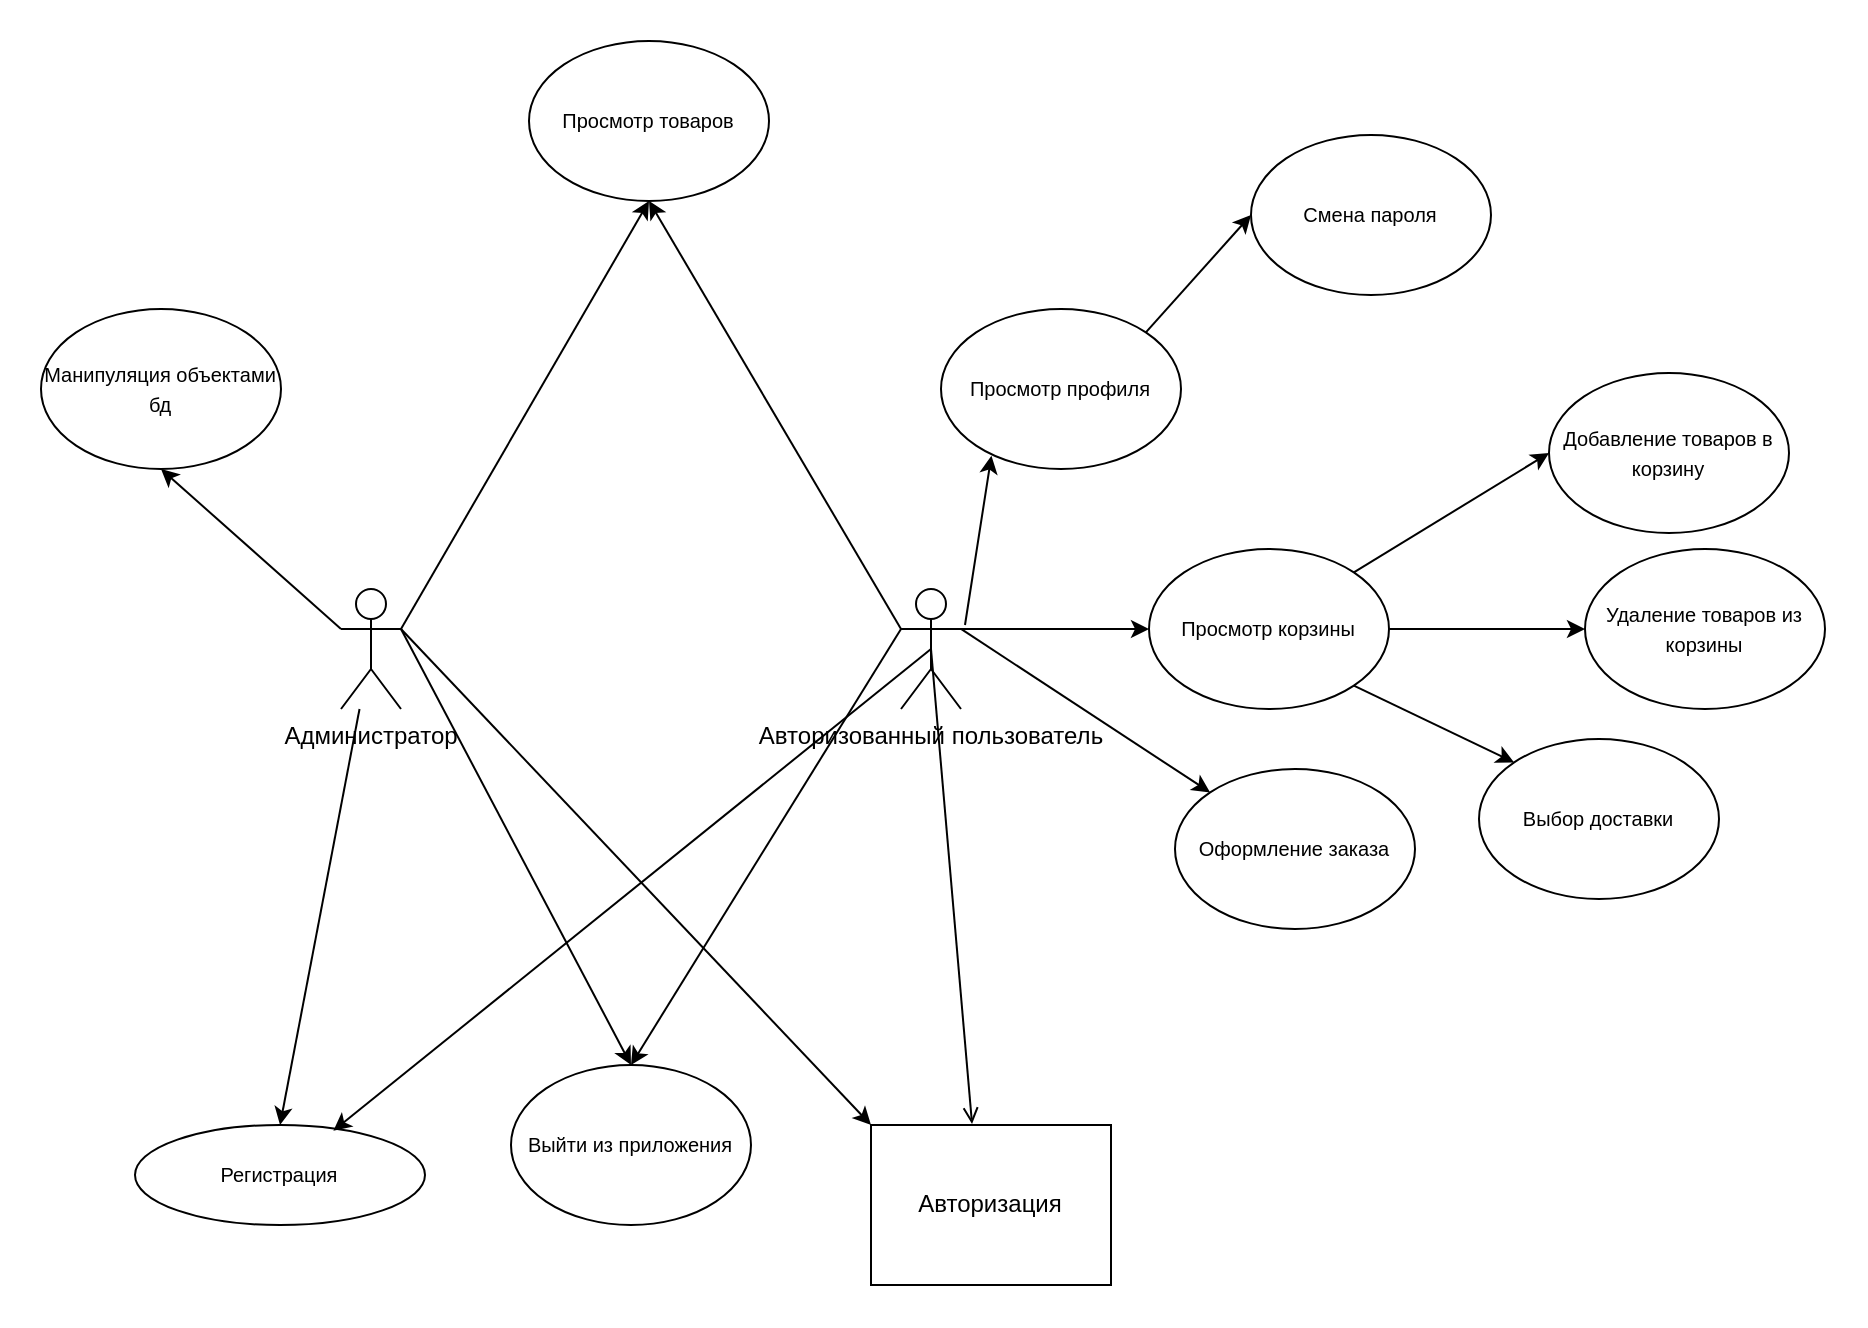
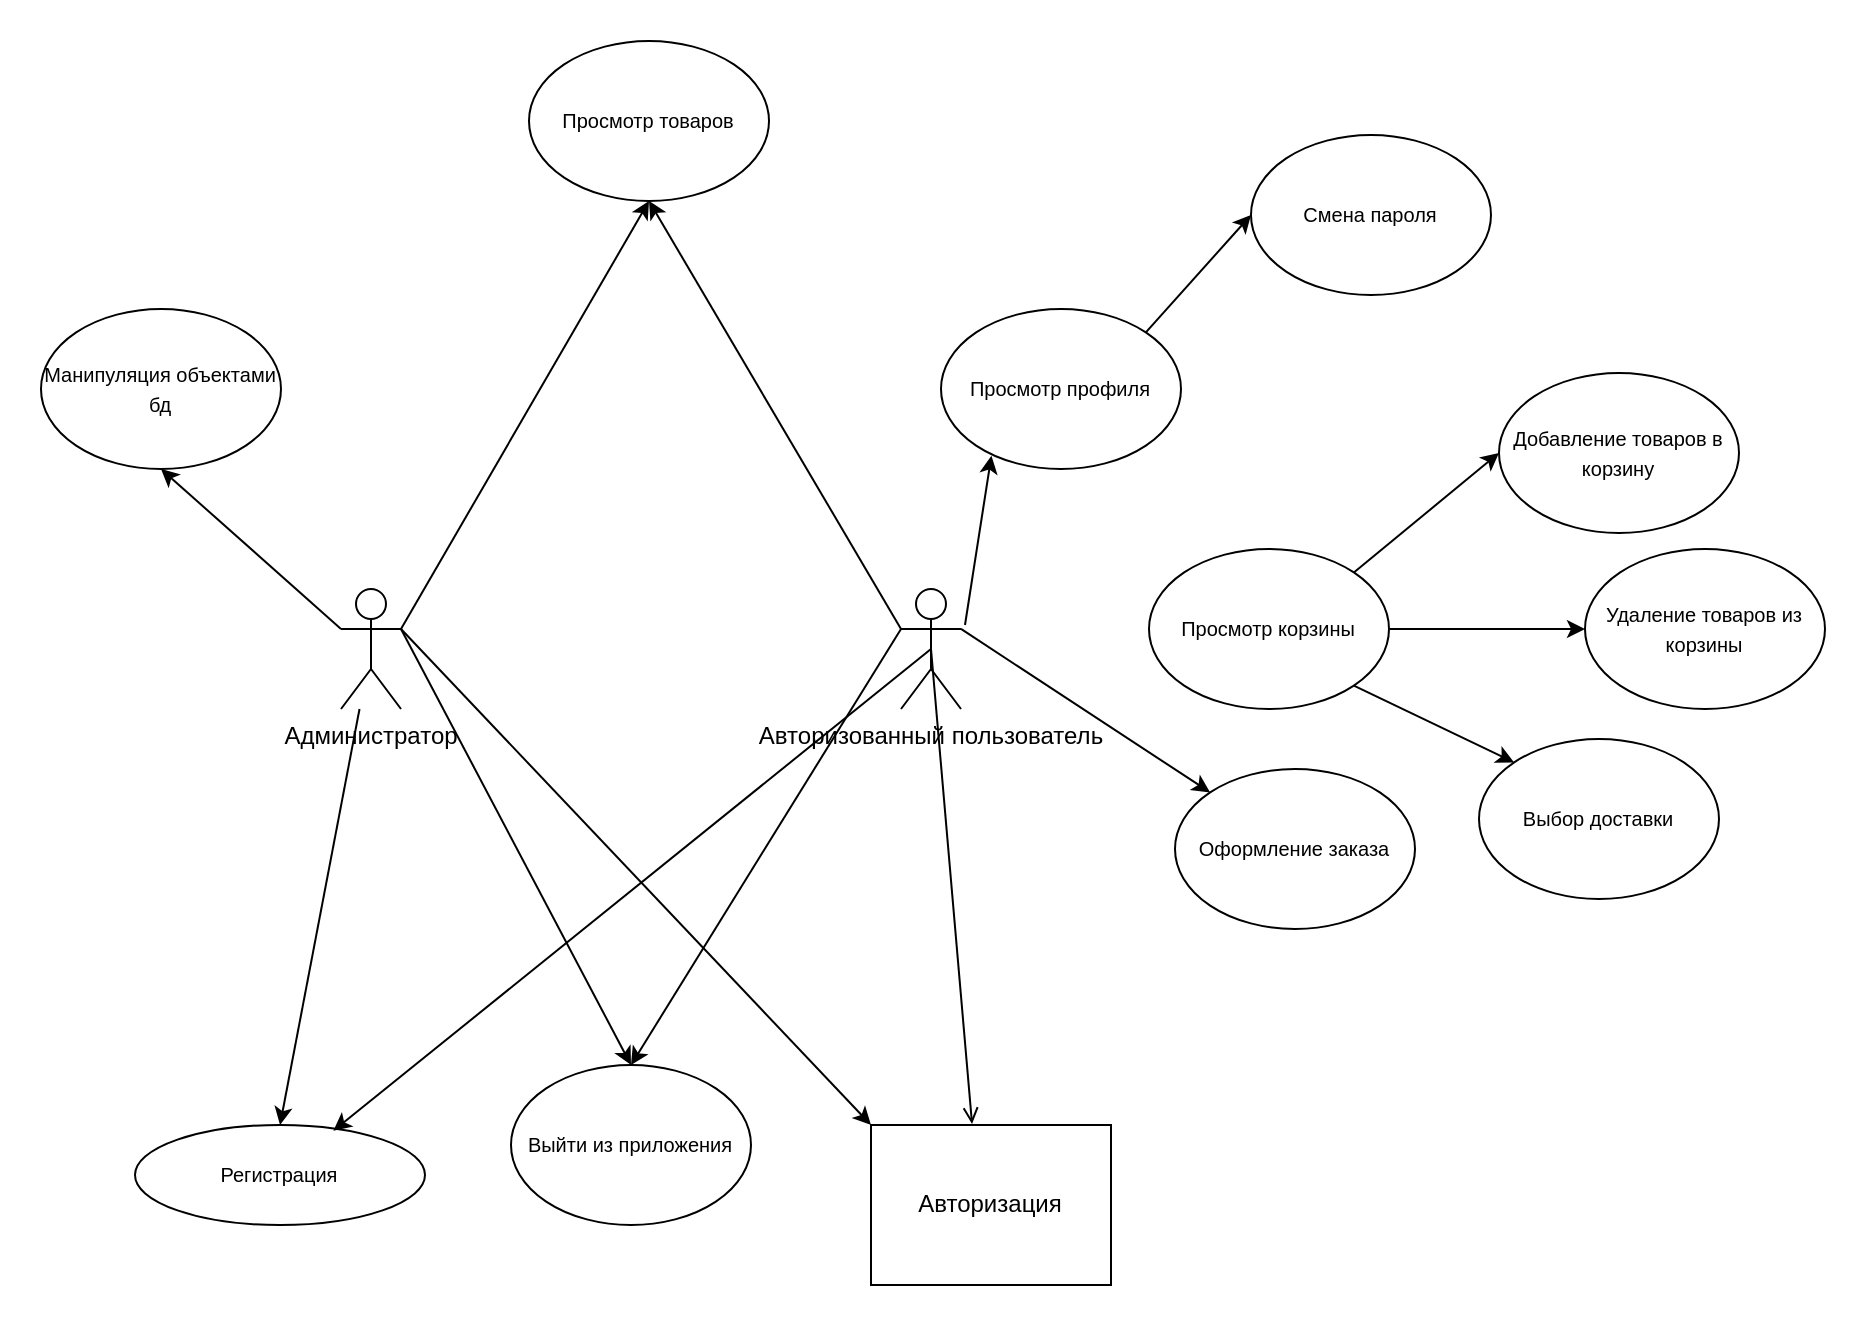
(1669, 453) -> (1619, 453)
(1052, 629) -> none
